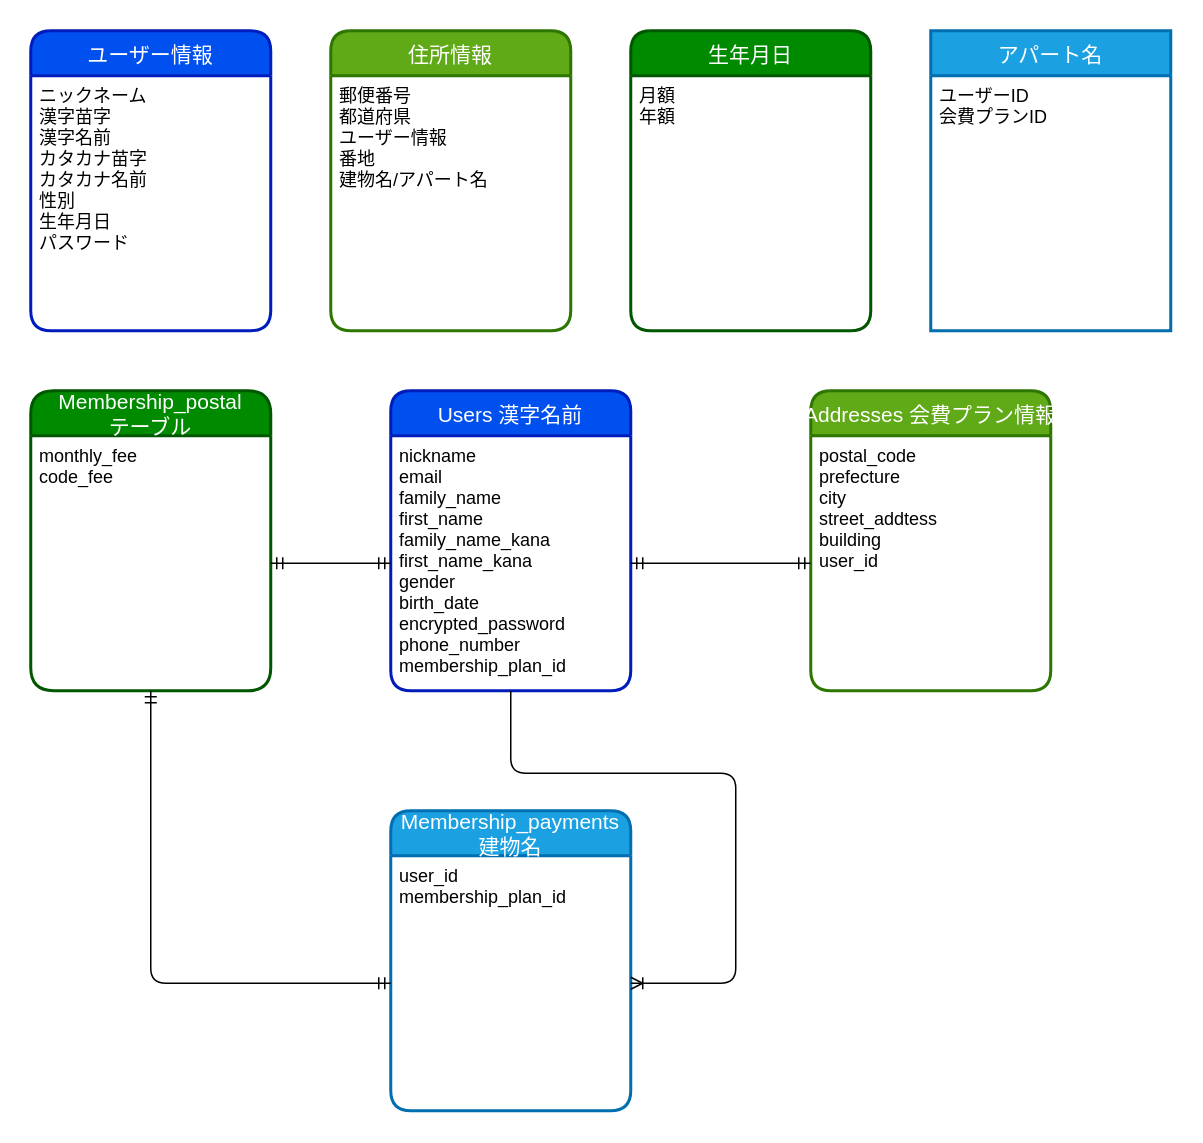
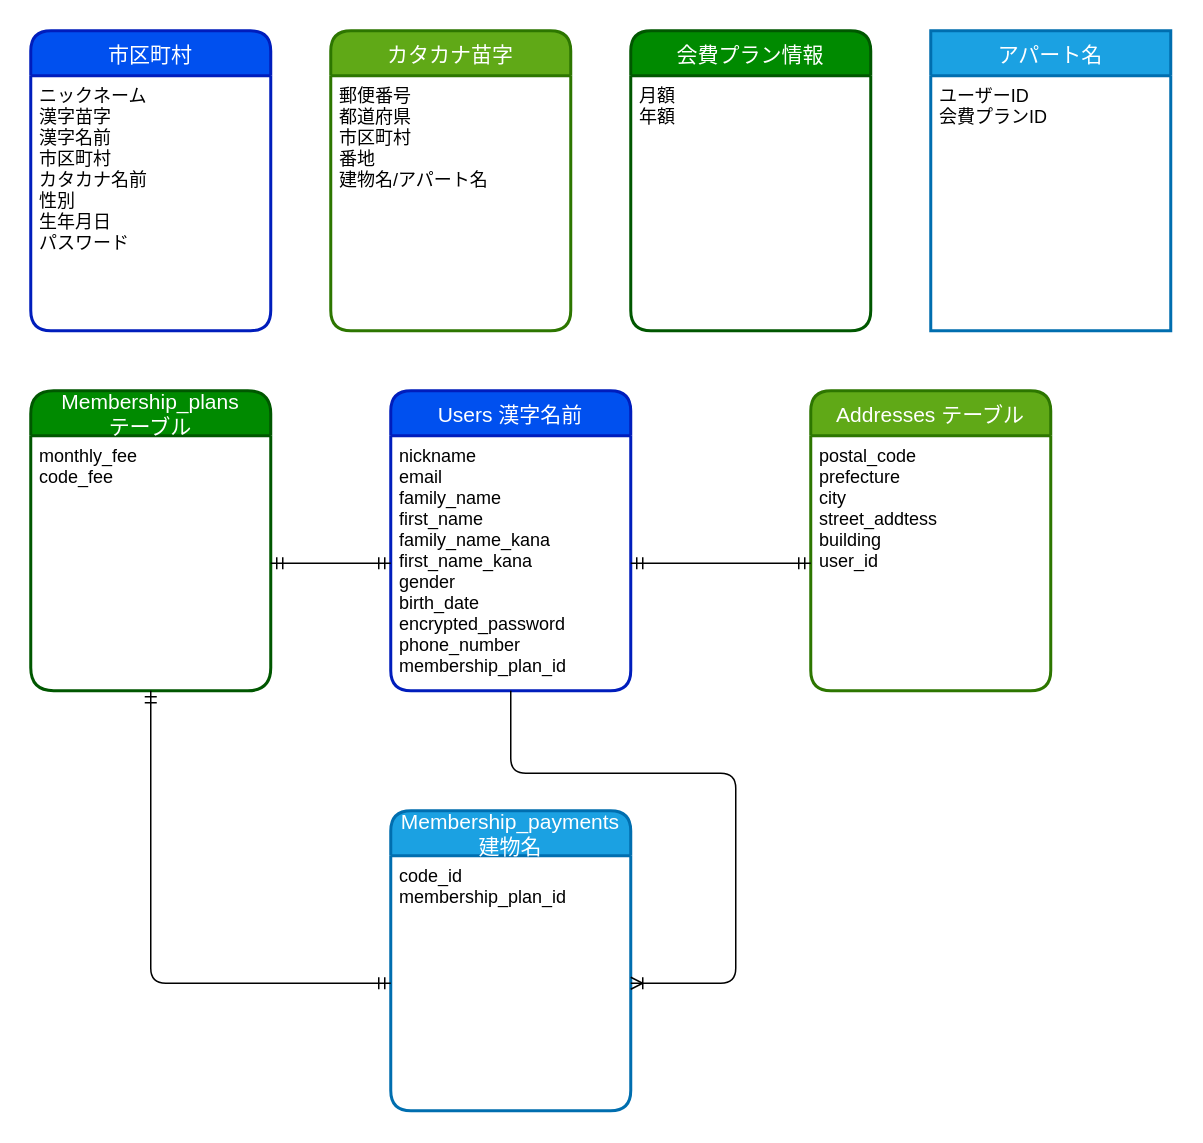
(150, 55) -> (150, 55)
(450, 55) -> (450, 55)
(750, 55) -> (750, 55)
(93, 96) -> (93, 96)
(375, 96) -> (375, 96)
(150, 402) -> (150, 402)
(930, 415) -> (930, 415)
(432, 876) -> (432, 876)
